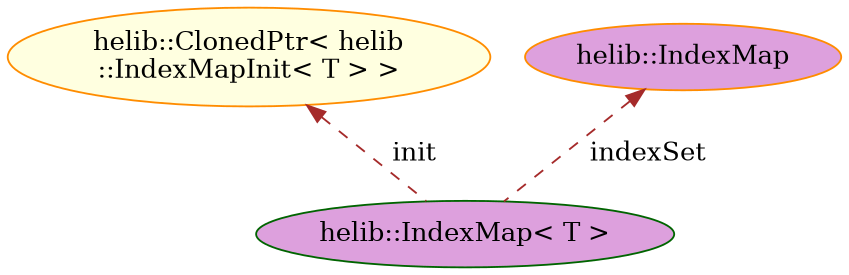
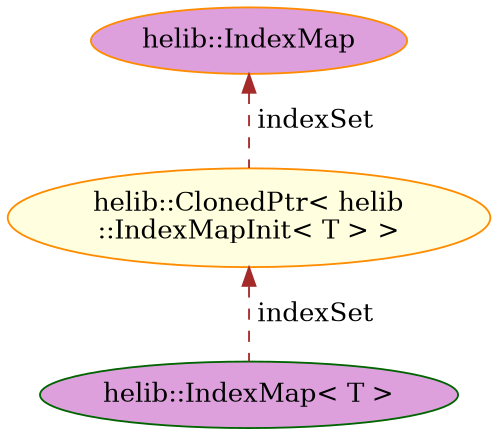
(567, 151) -> (249, 130)
(411, 154) -> (312, 314)
